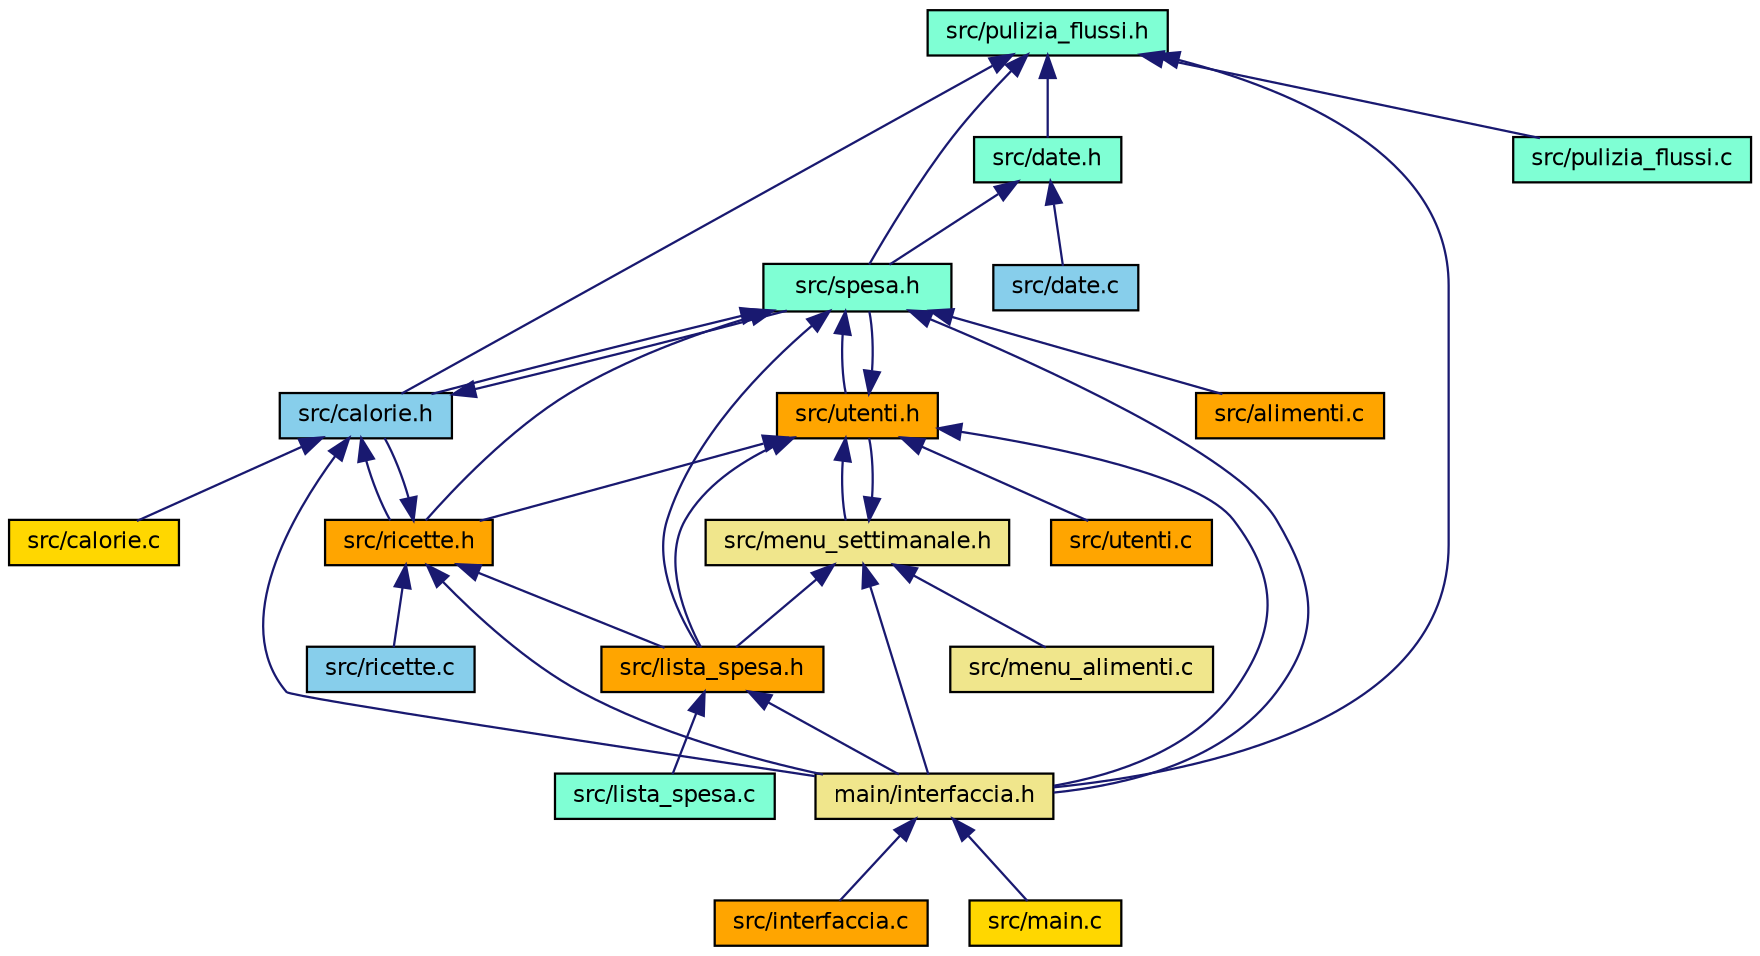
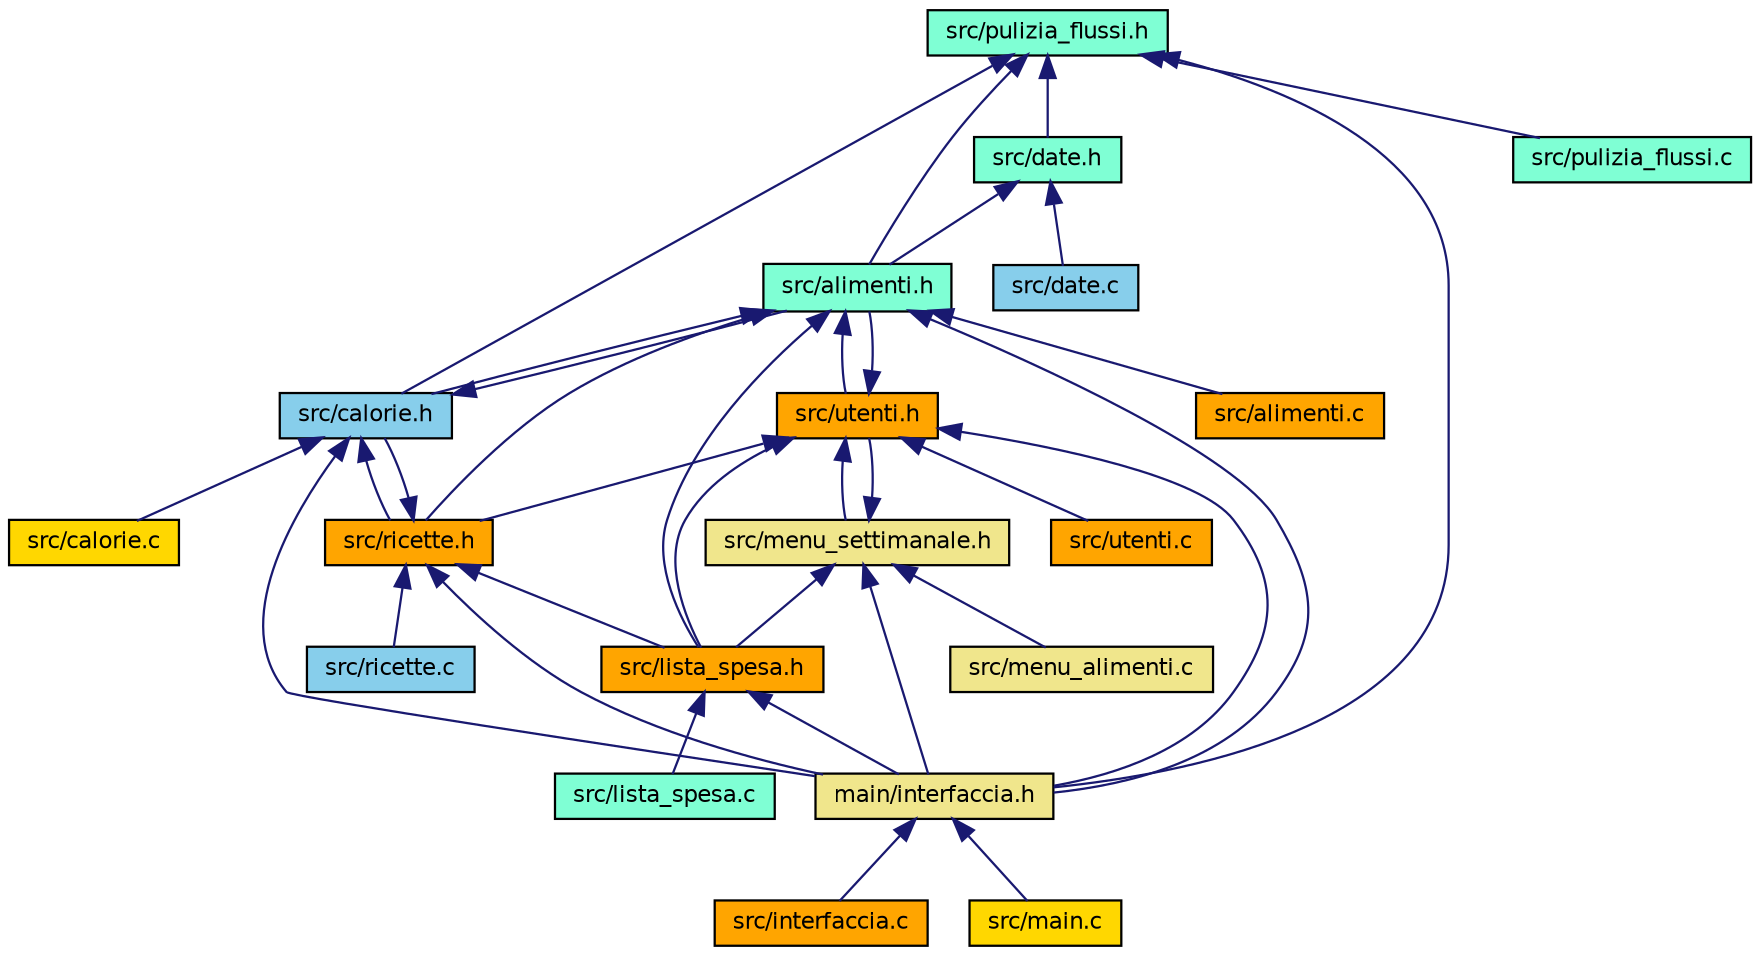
(857, 288) -> (857, 288)
